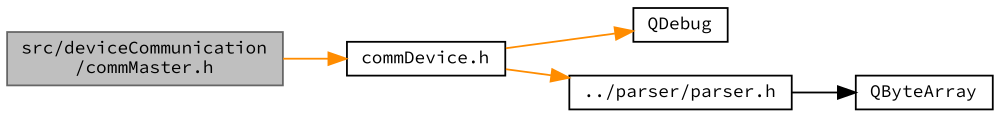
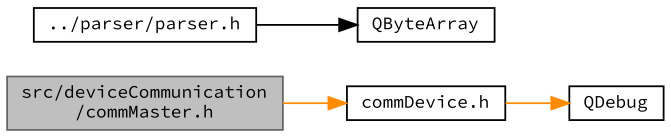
(528, 72) -> none
